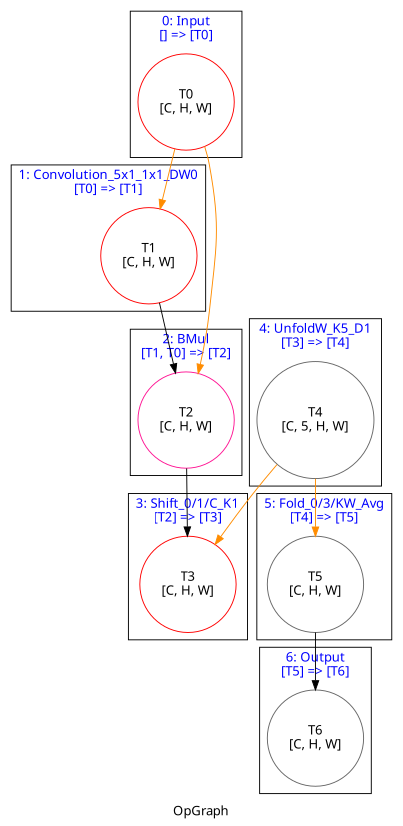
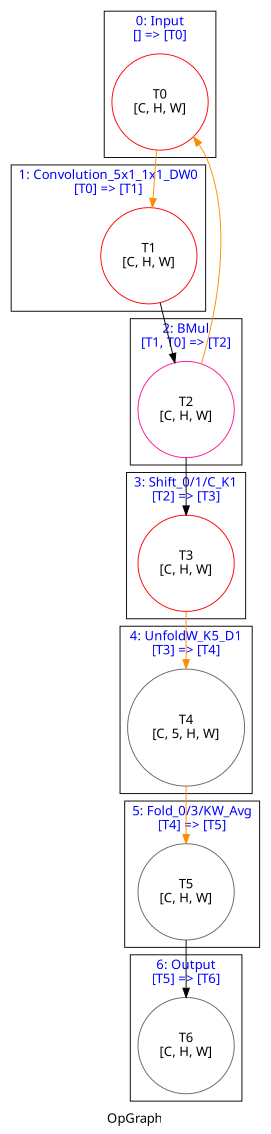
(215, 255) -> (220, 253)
(241, 509) -> (186, 636)
